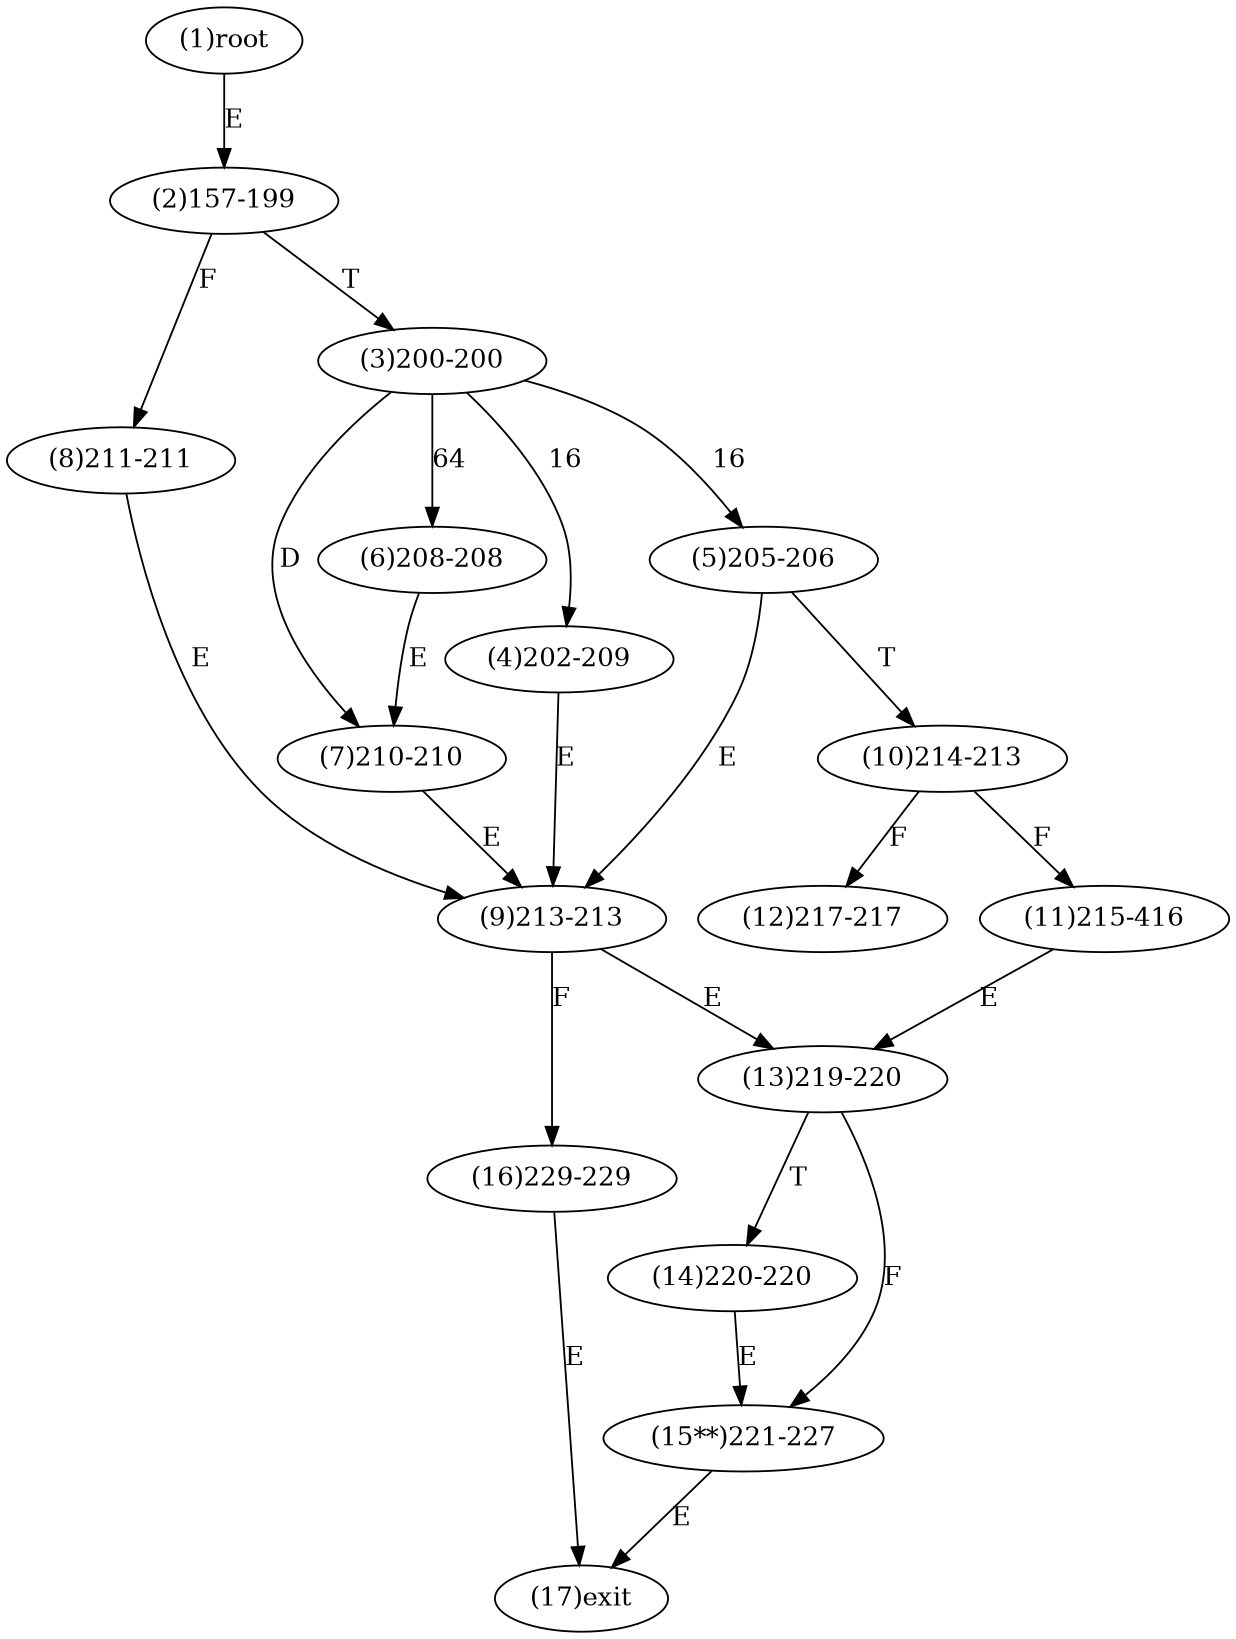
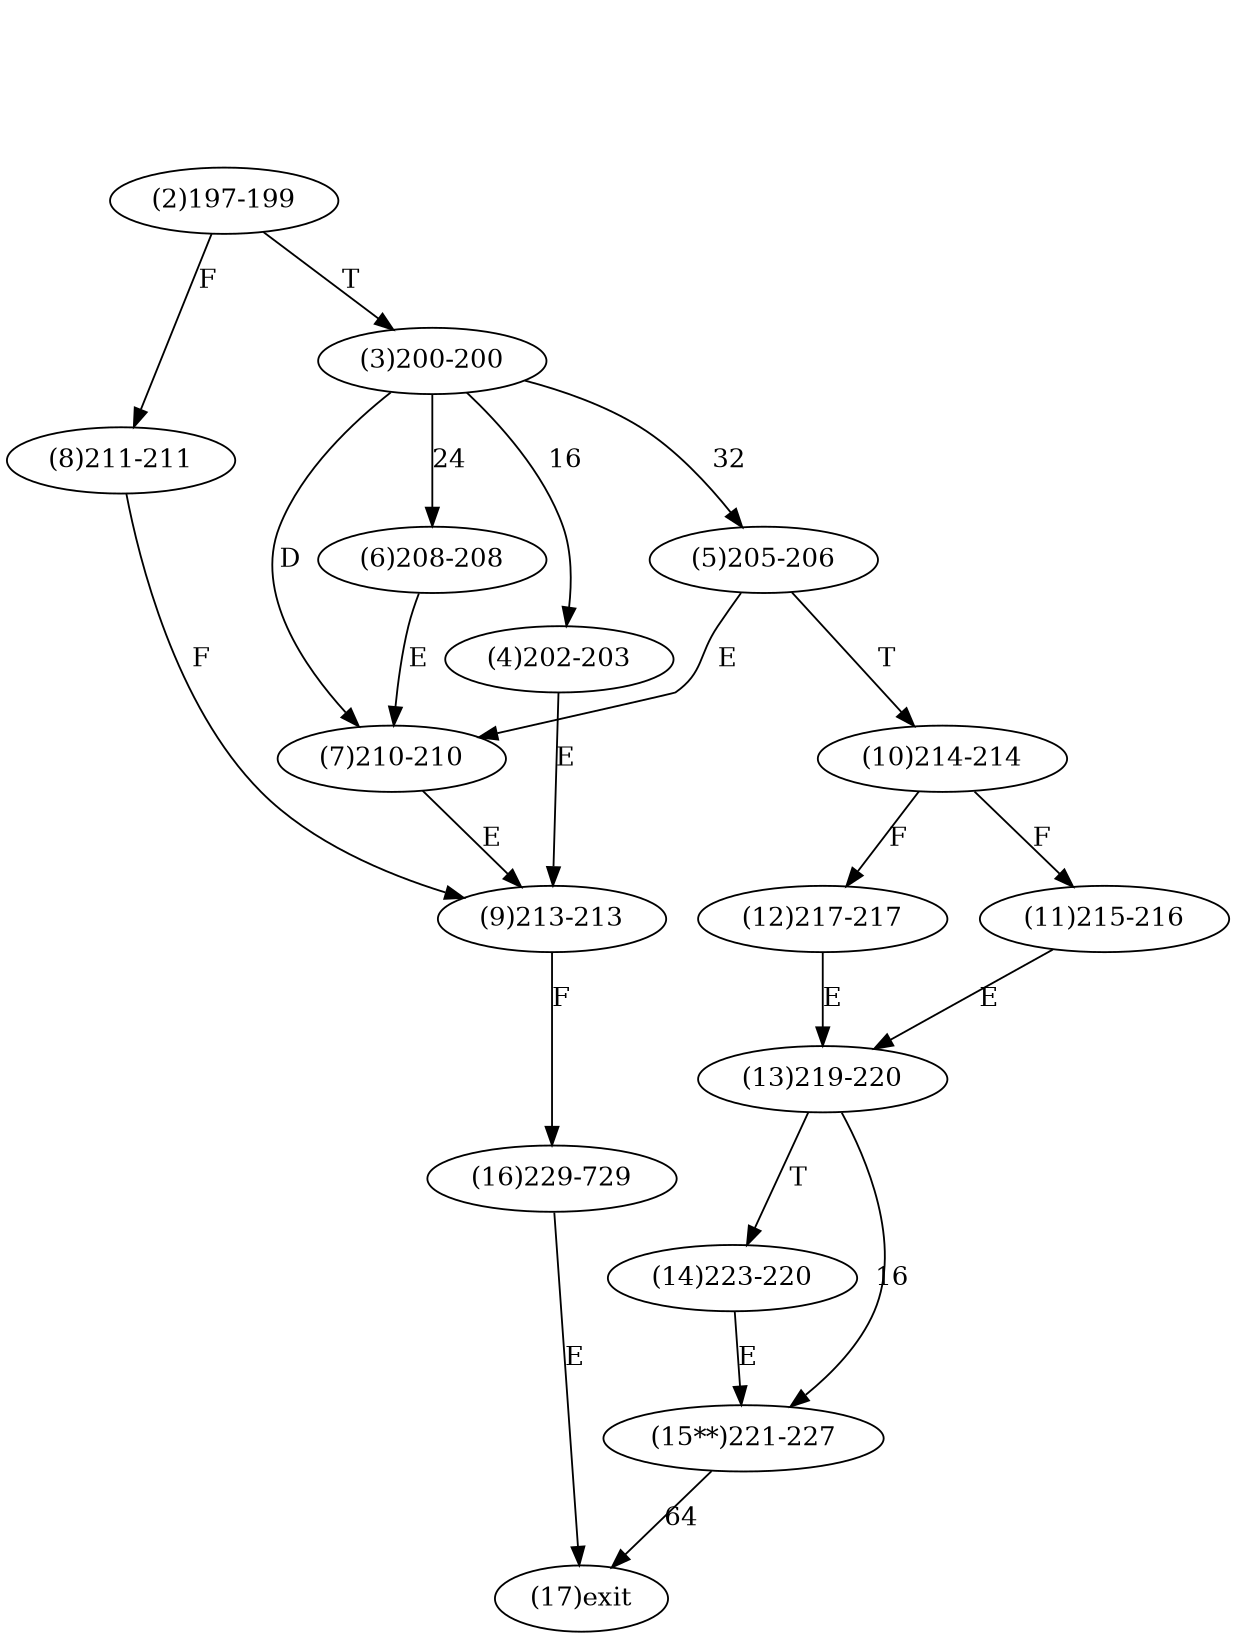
(224, 41) -> none
(224, 201) -> (224, 201)
(450, 460) -> (450, 460)
(730, 460) -> (730, 460)
(201, 659) -> (201, 659)
(559, 659) -> (559, 659)
(706, 747) -> (645, 700)
(942, 759) -> (942, 759)
(1105, 919) -> (1105, 919)
(679, 994) -> (823, 990)
(552, 1179) -> (552, 1179)
(733, 1278) -> (733, 1278)
(893, 1278) -> (893, 1278)
(682, 1518) -> (682, 1518)
